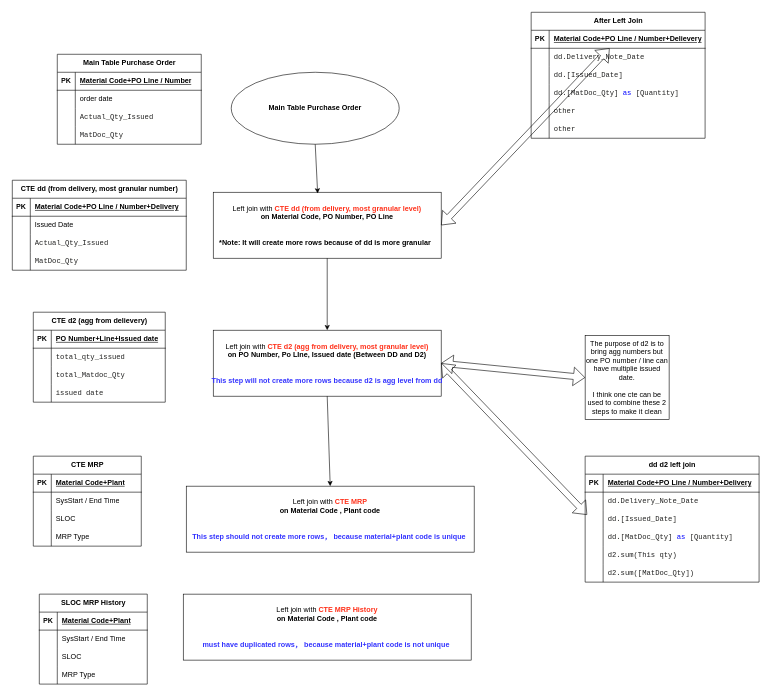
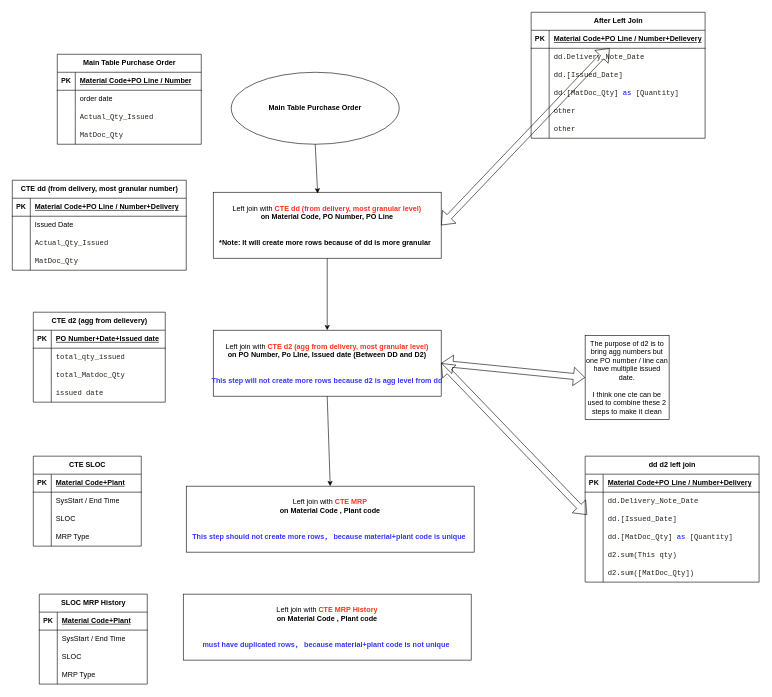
(106, 339) -> (107, 339)
(88, 465) -> (88, 465)
